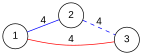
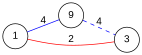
(71, 15) -> (71, 15)
(71, 39) -> (71, 39)
